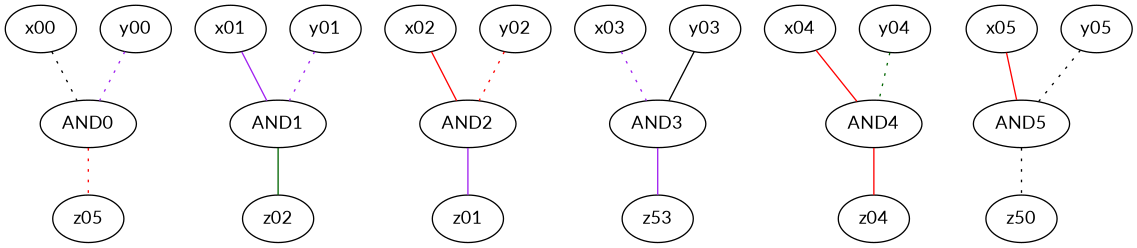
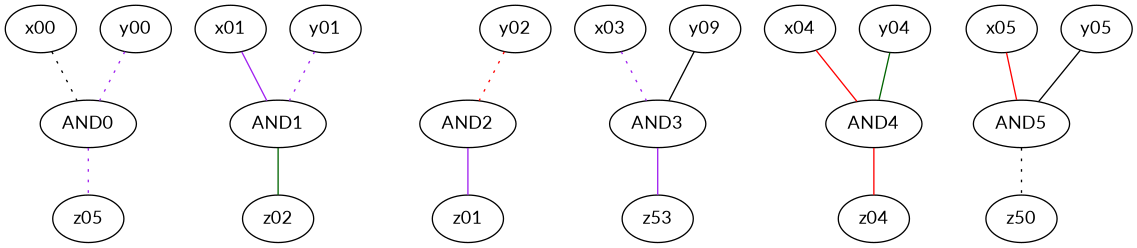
(420, 29) -> none
(705, 29) -> (705, 29)
(884, 76) -> (884, 76)
(1060, 76) -> (1060, 76)
(88, 171) -> (88, 171)
